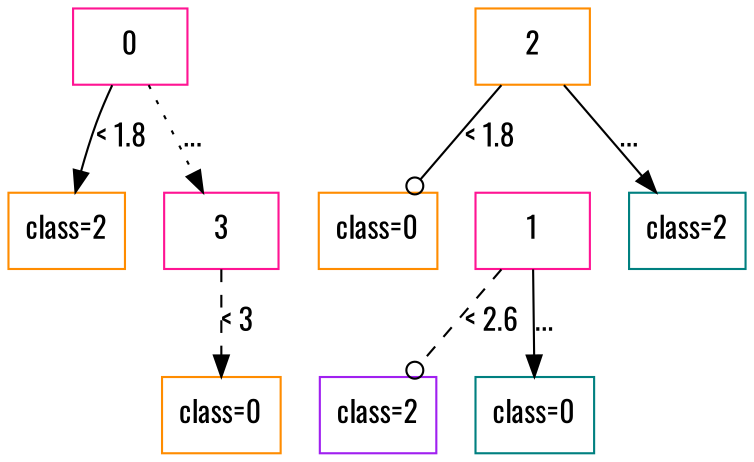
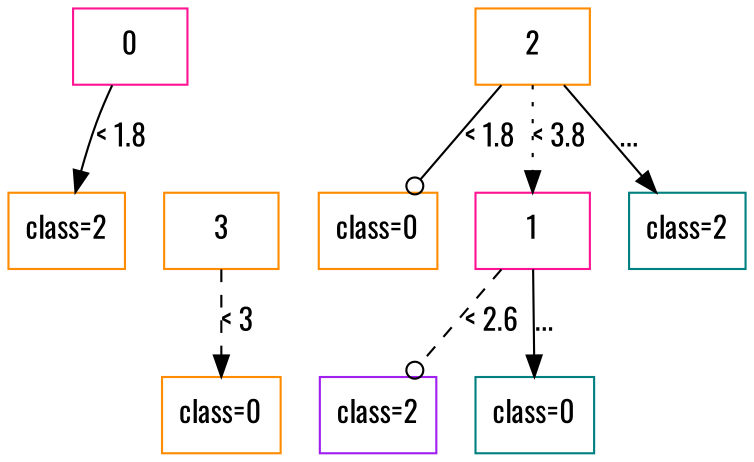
none -> (533, 128)
(171, 129) -> none
(221, 231) -> (221, 231)
